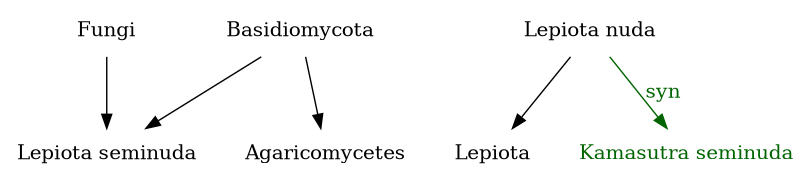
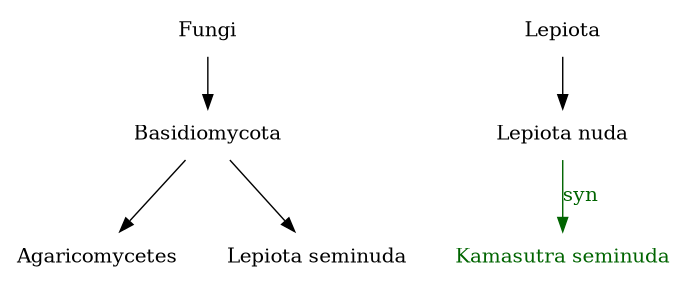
(107, 86) -> (208, 76)
(546, 87) -> (563, 76)
